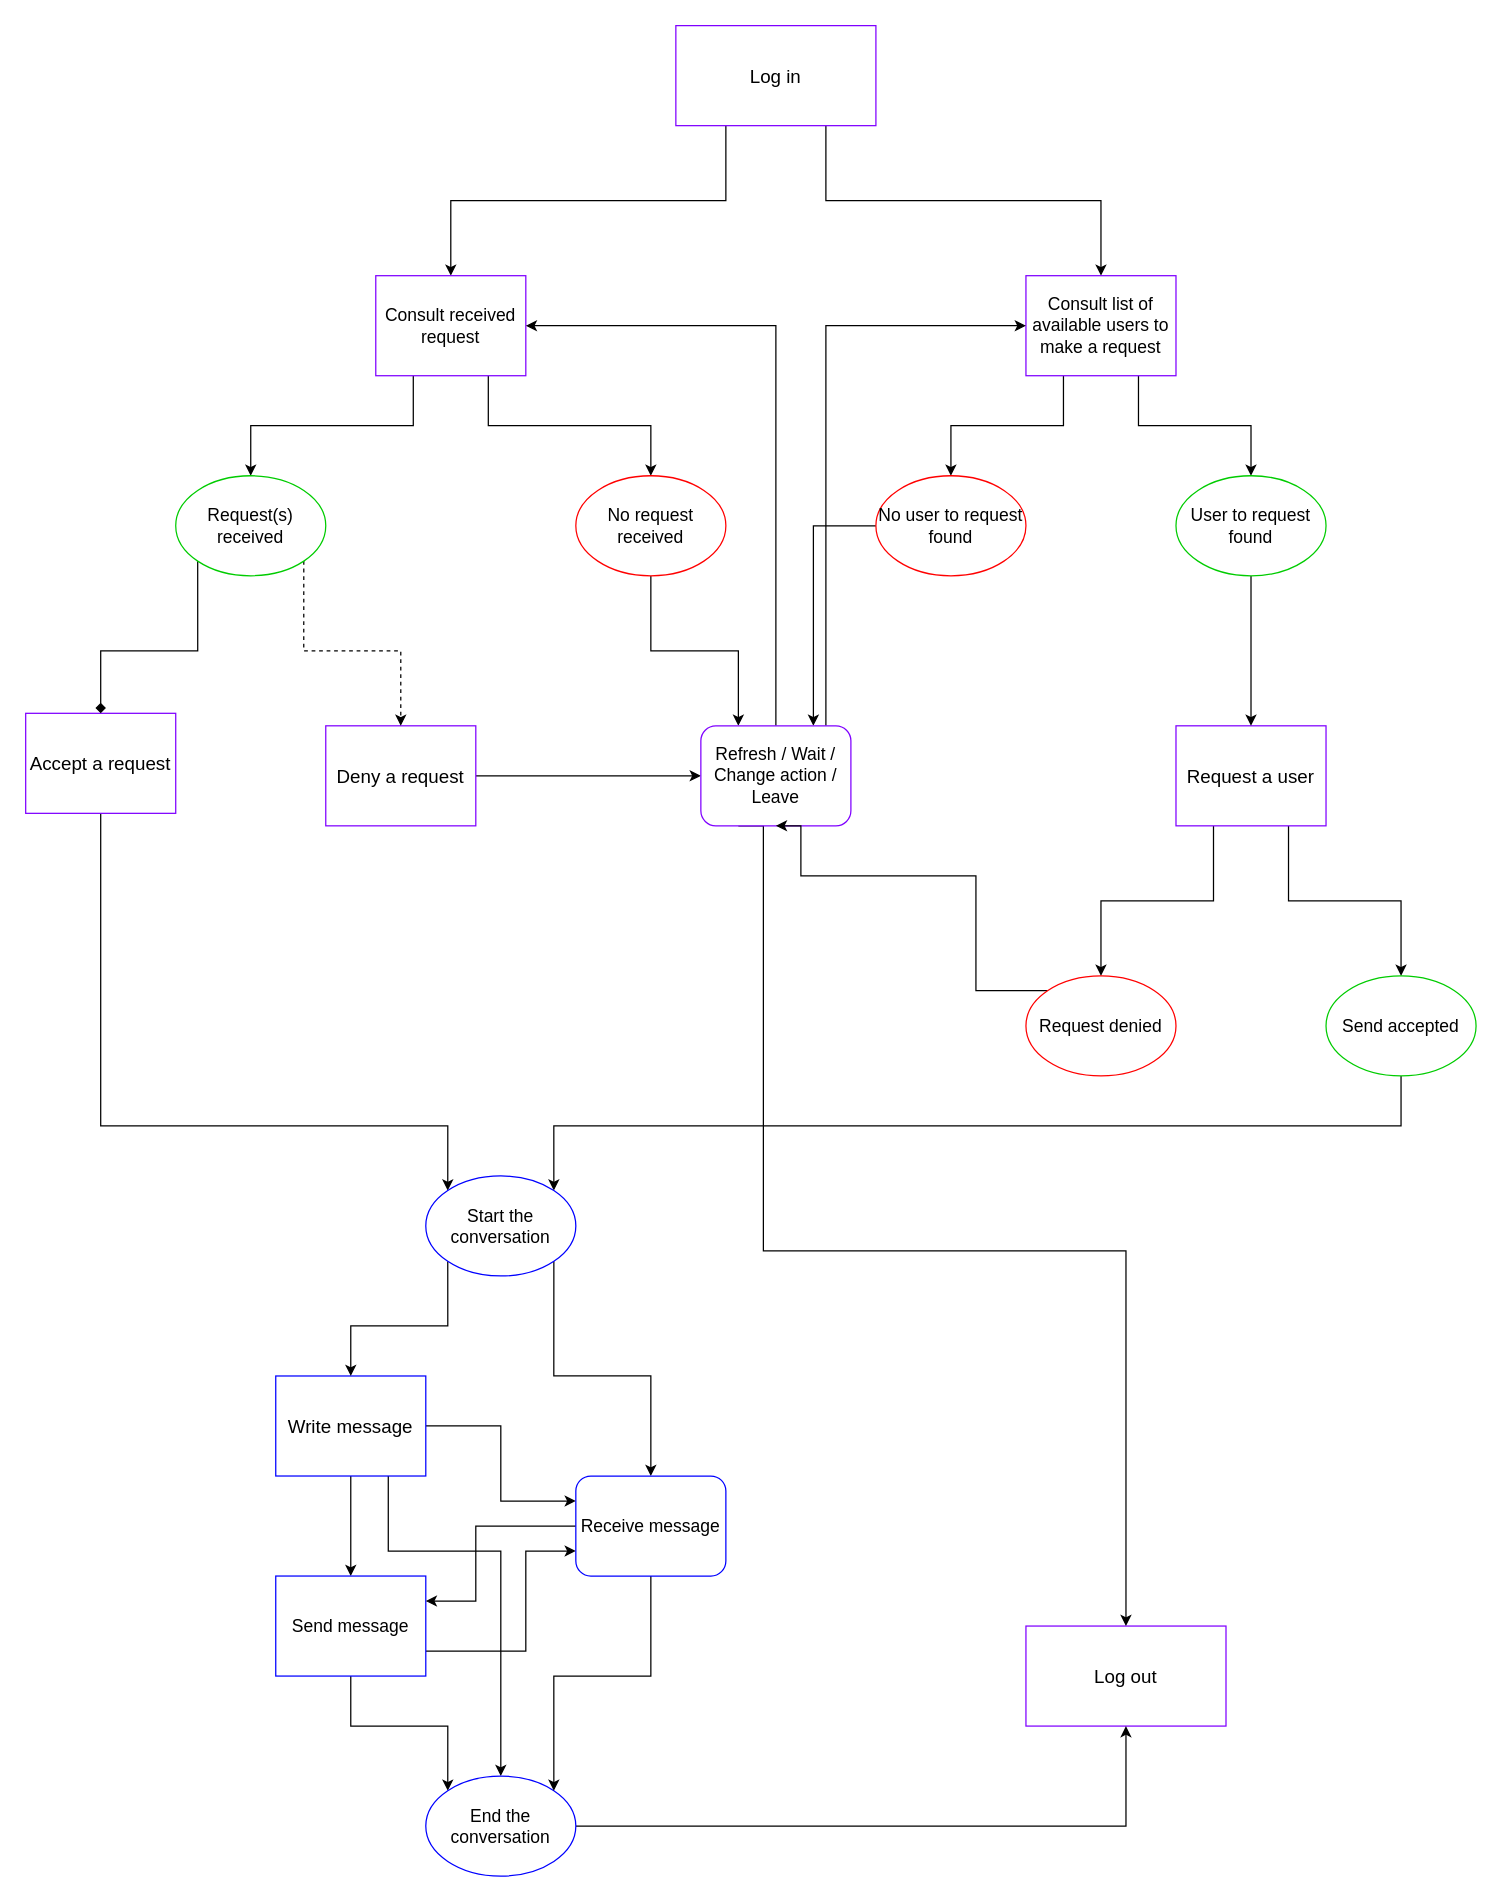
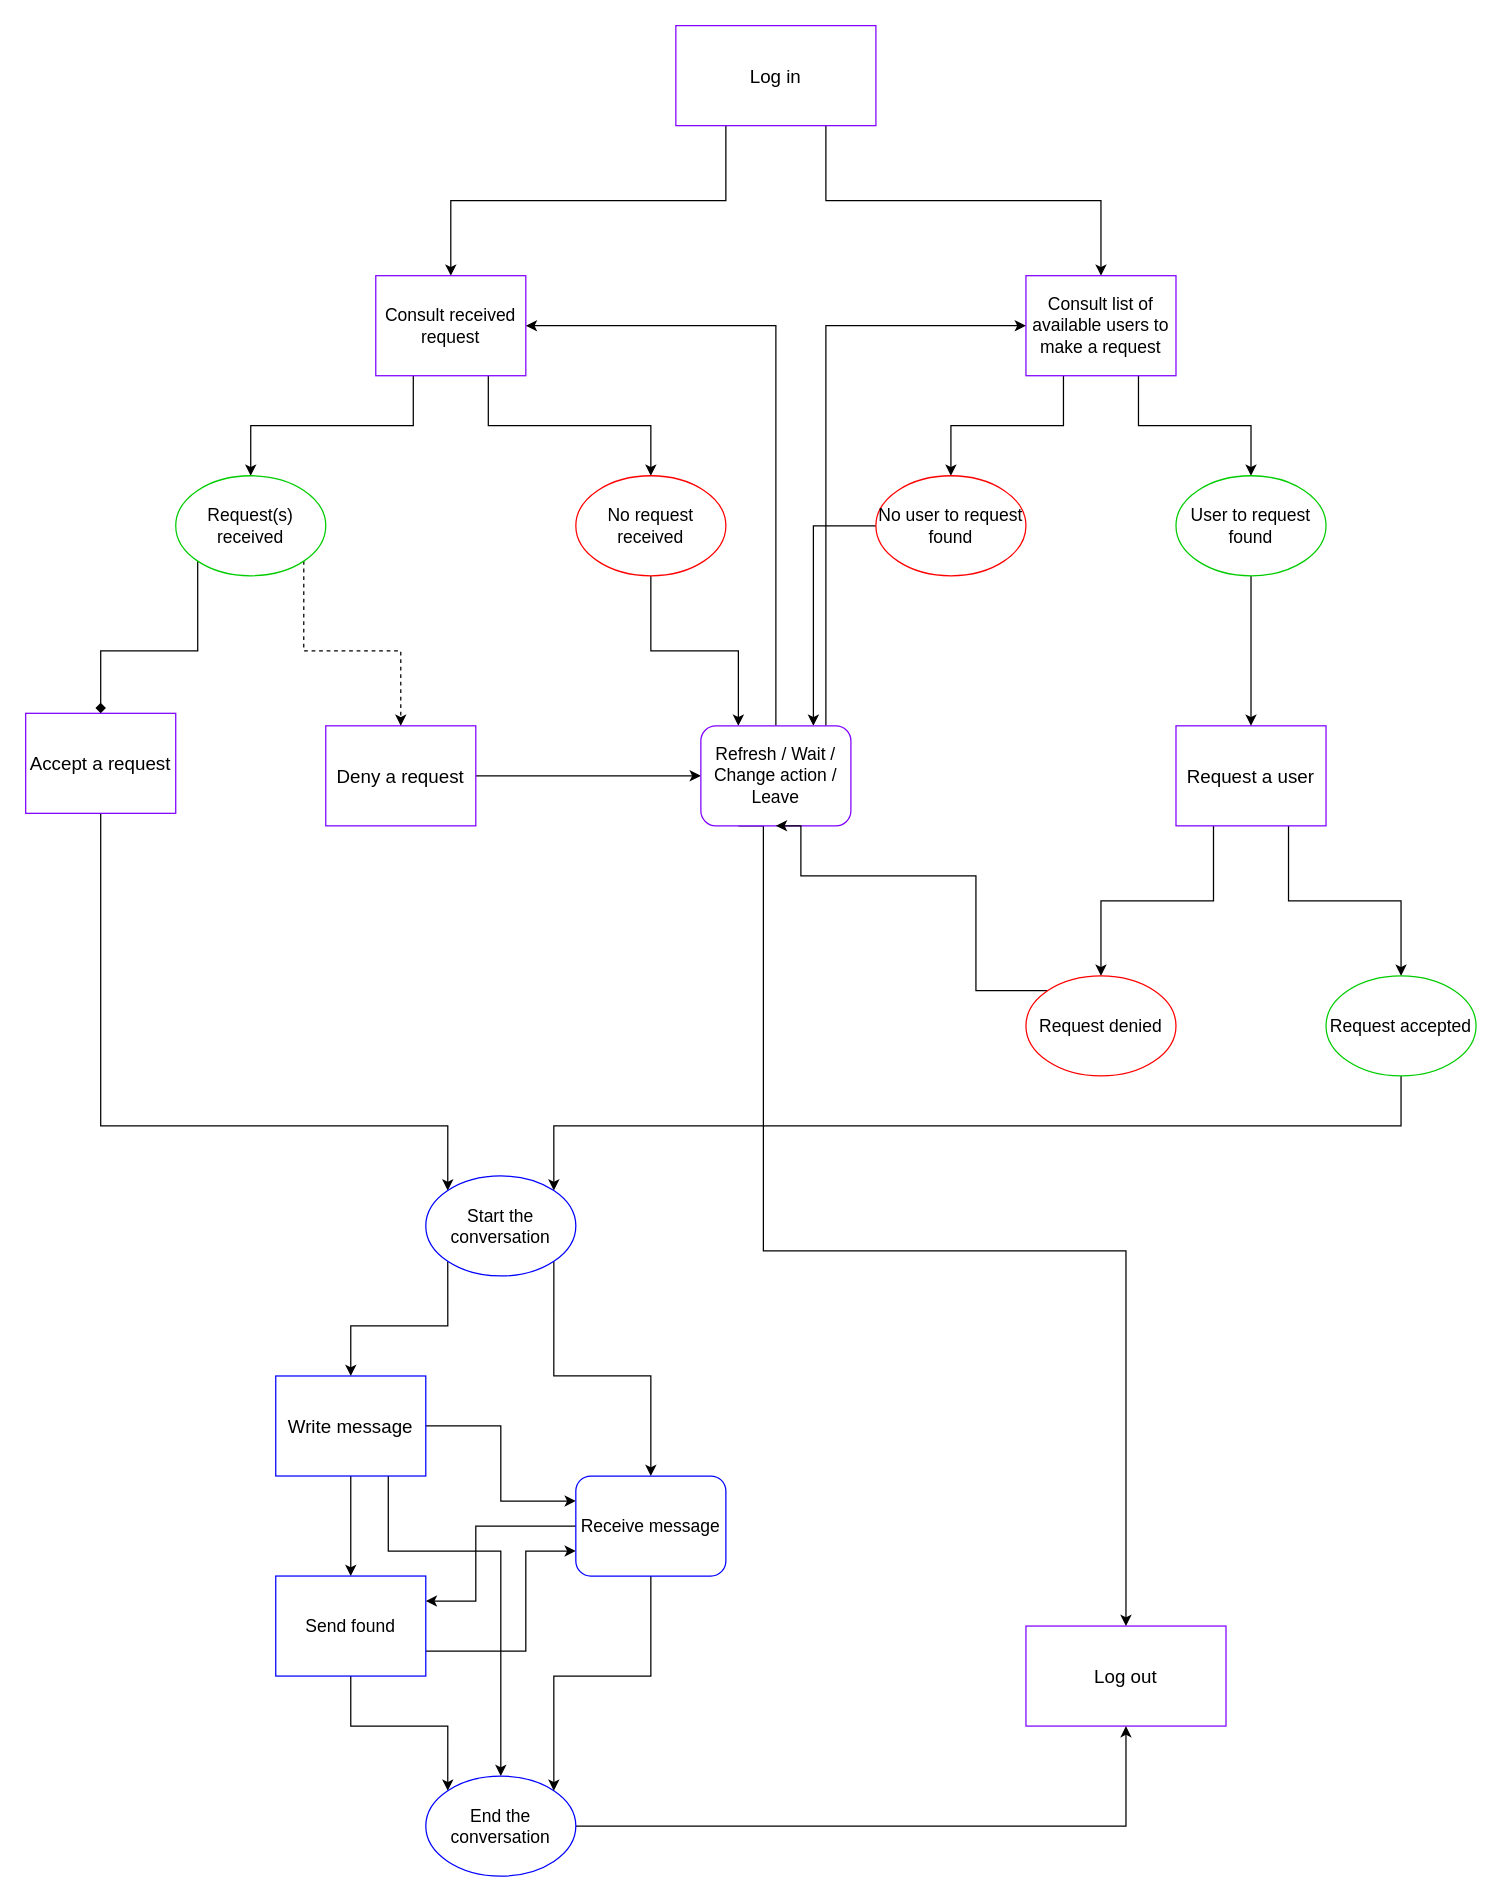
(1401, 1026) -> (1401, 1026)
(351, 1626) -> (351, 1626)
